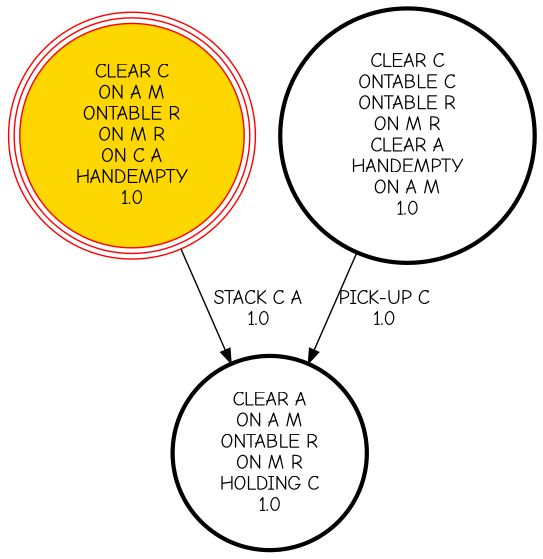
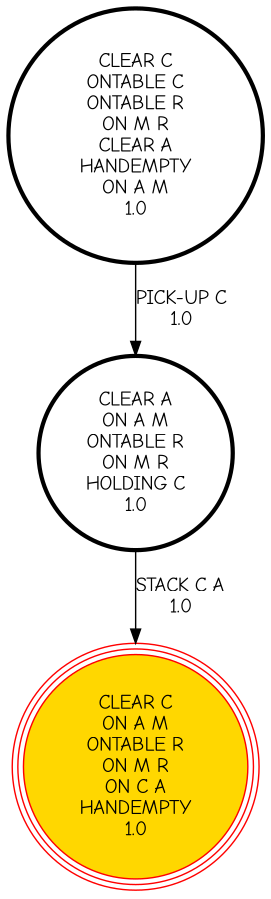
(203, 300) -> (136, 590)
